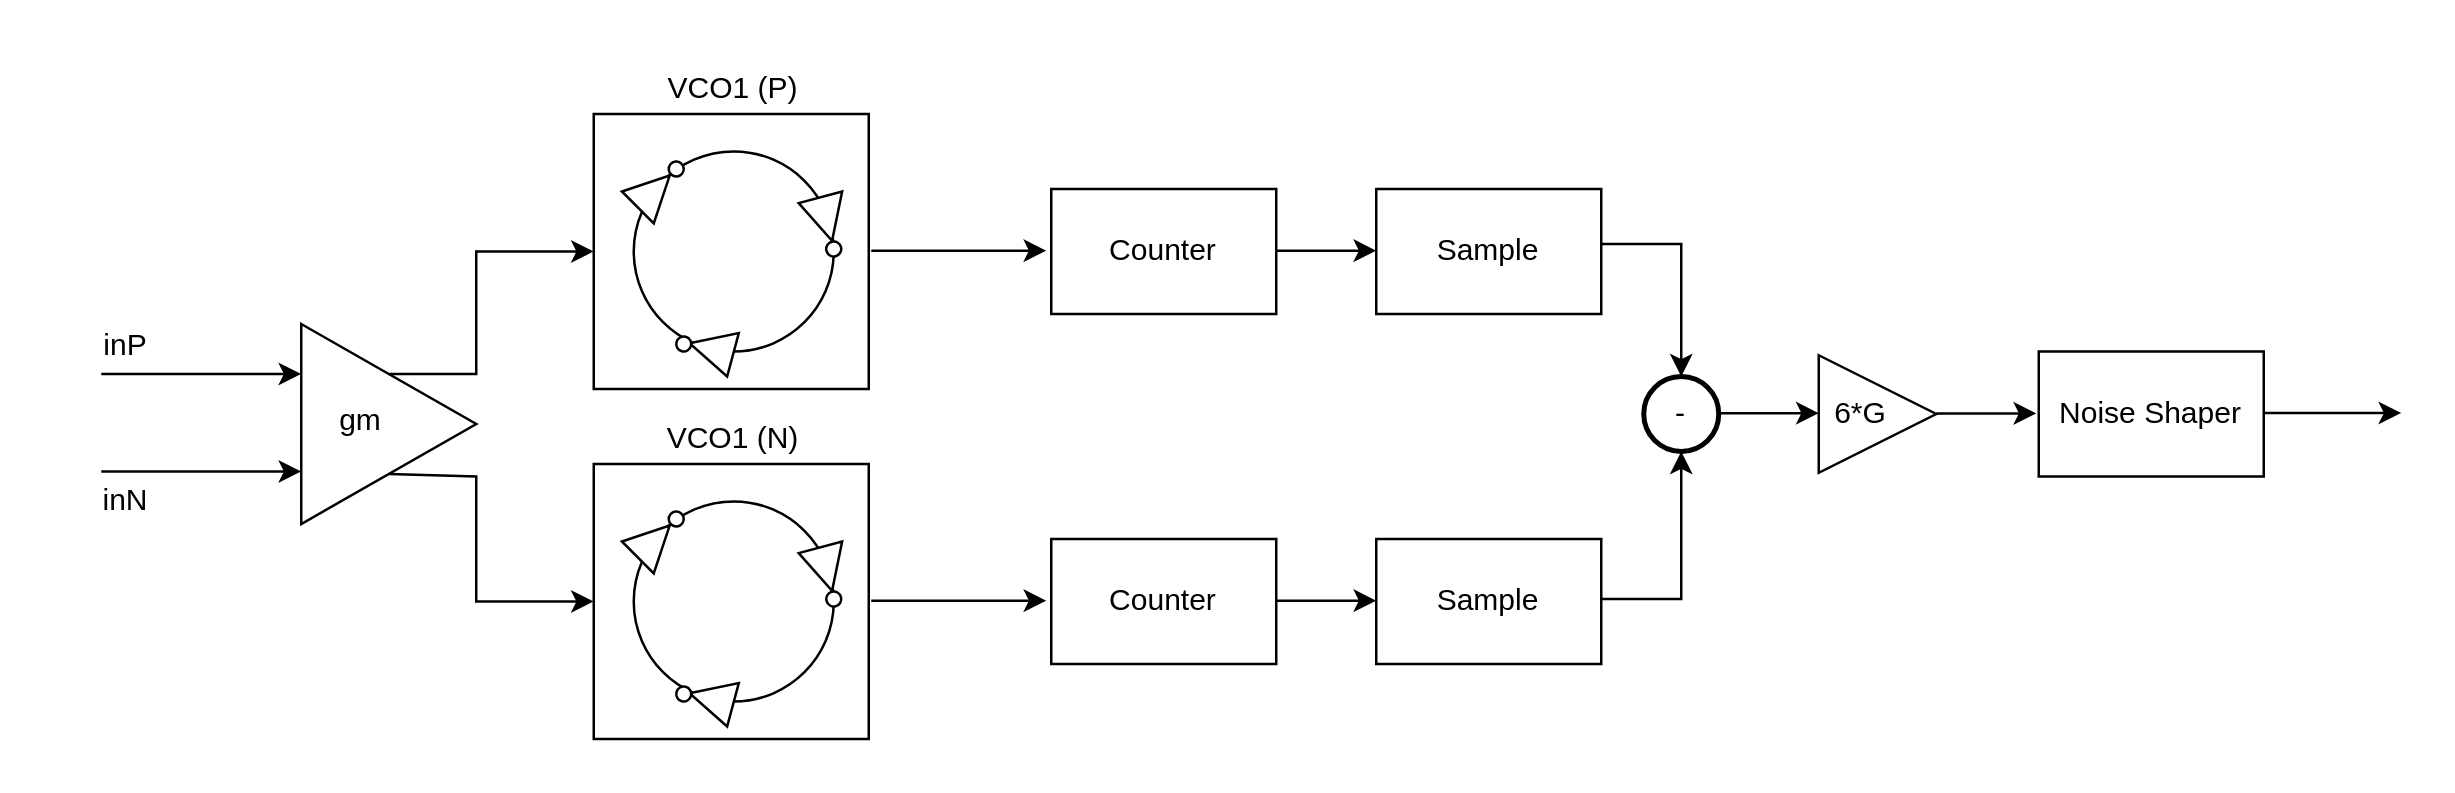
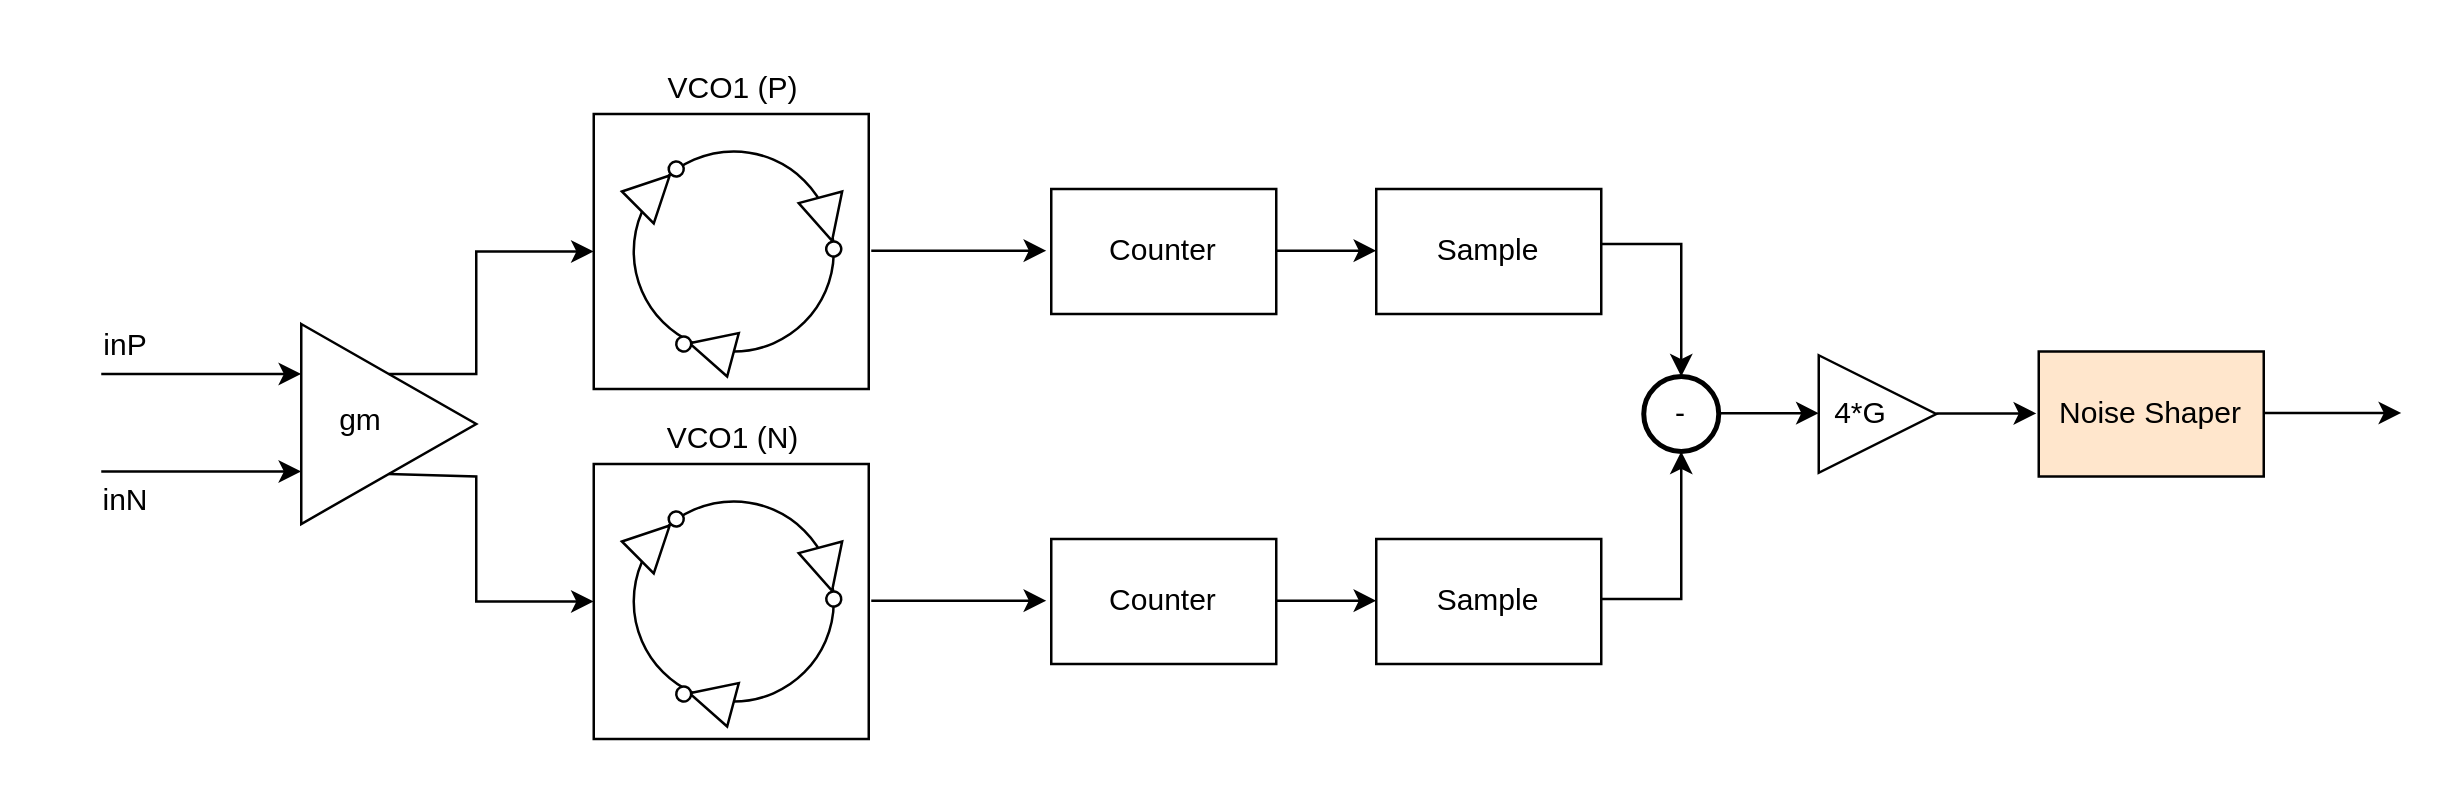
(1861, 414) -> (1861, 414)
(2151, 414) -> (2151, 414)
